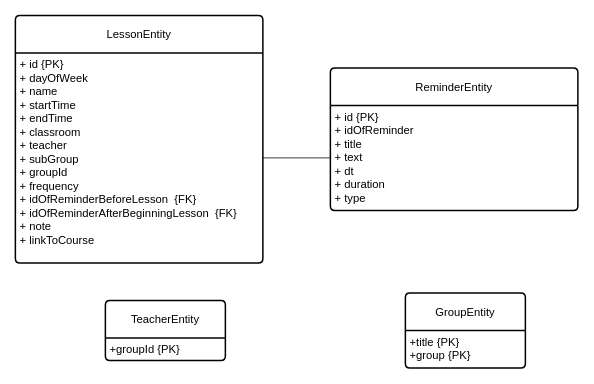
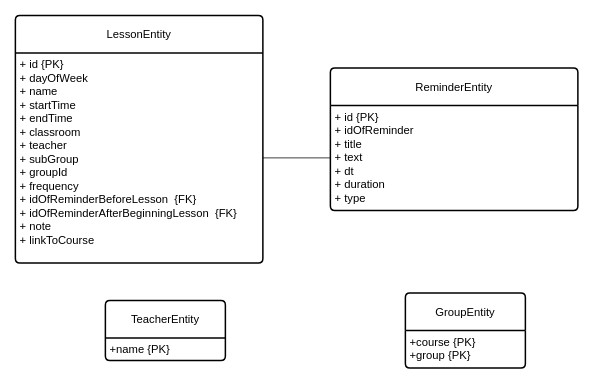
(443, 349) -> (446, 349)
(149, 350) -> (140, 350)
